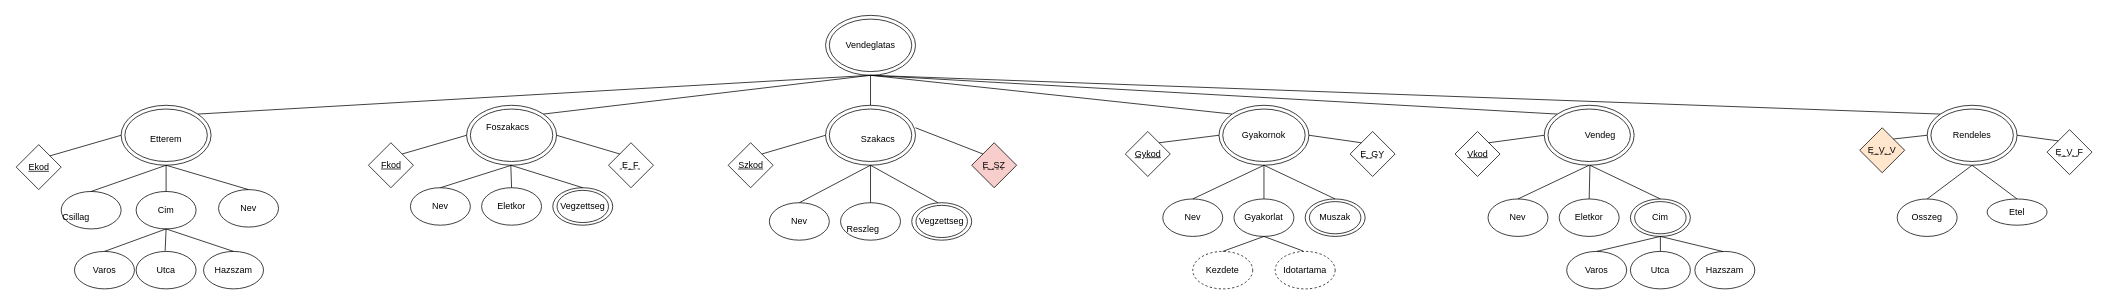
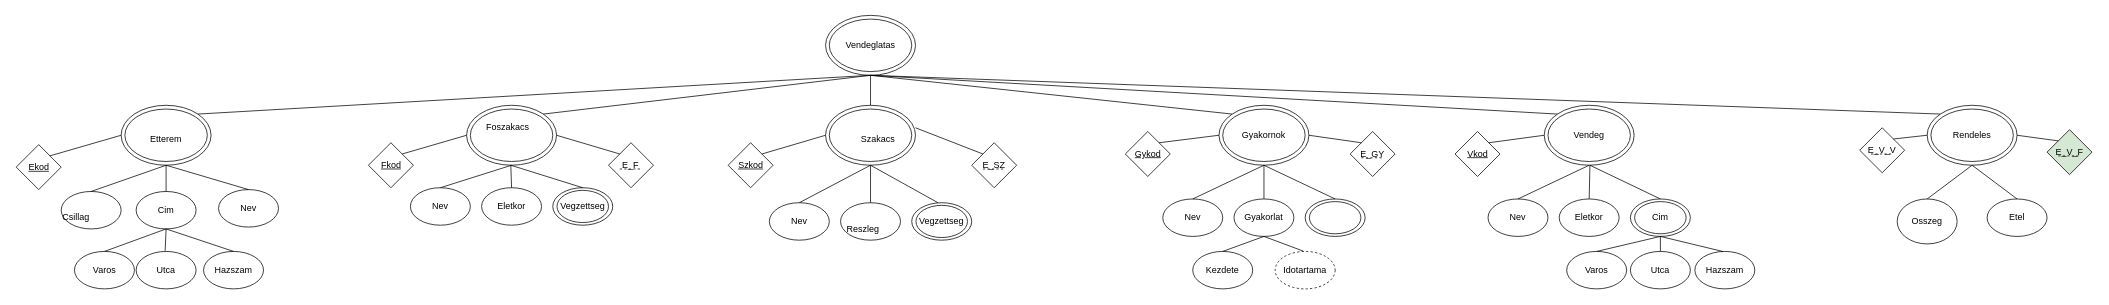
(1601, 135) -> (1590, 135)
(1883, 150) -> (1883, 150)
(2070, 152) -> (2070, 152)
(994, 165) -> (994, 165)
(2018, 212) -> (2018, 218)
(1335, 218) -> none
(1928, 218) -> (1928, 222)
(1223, 270) -> (1223, 270)
